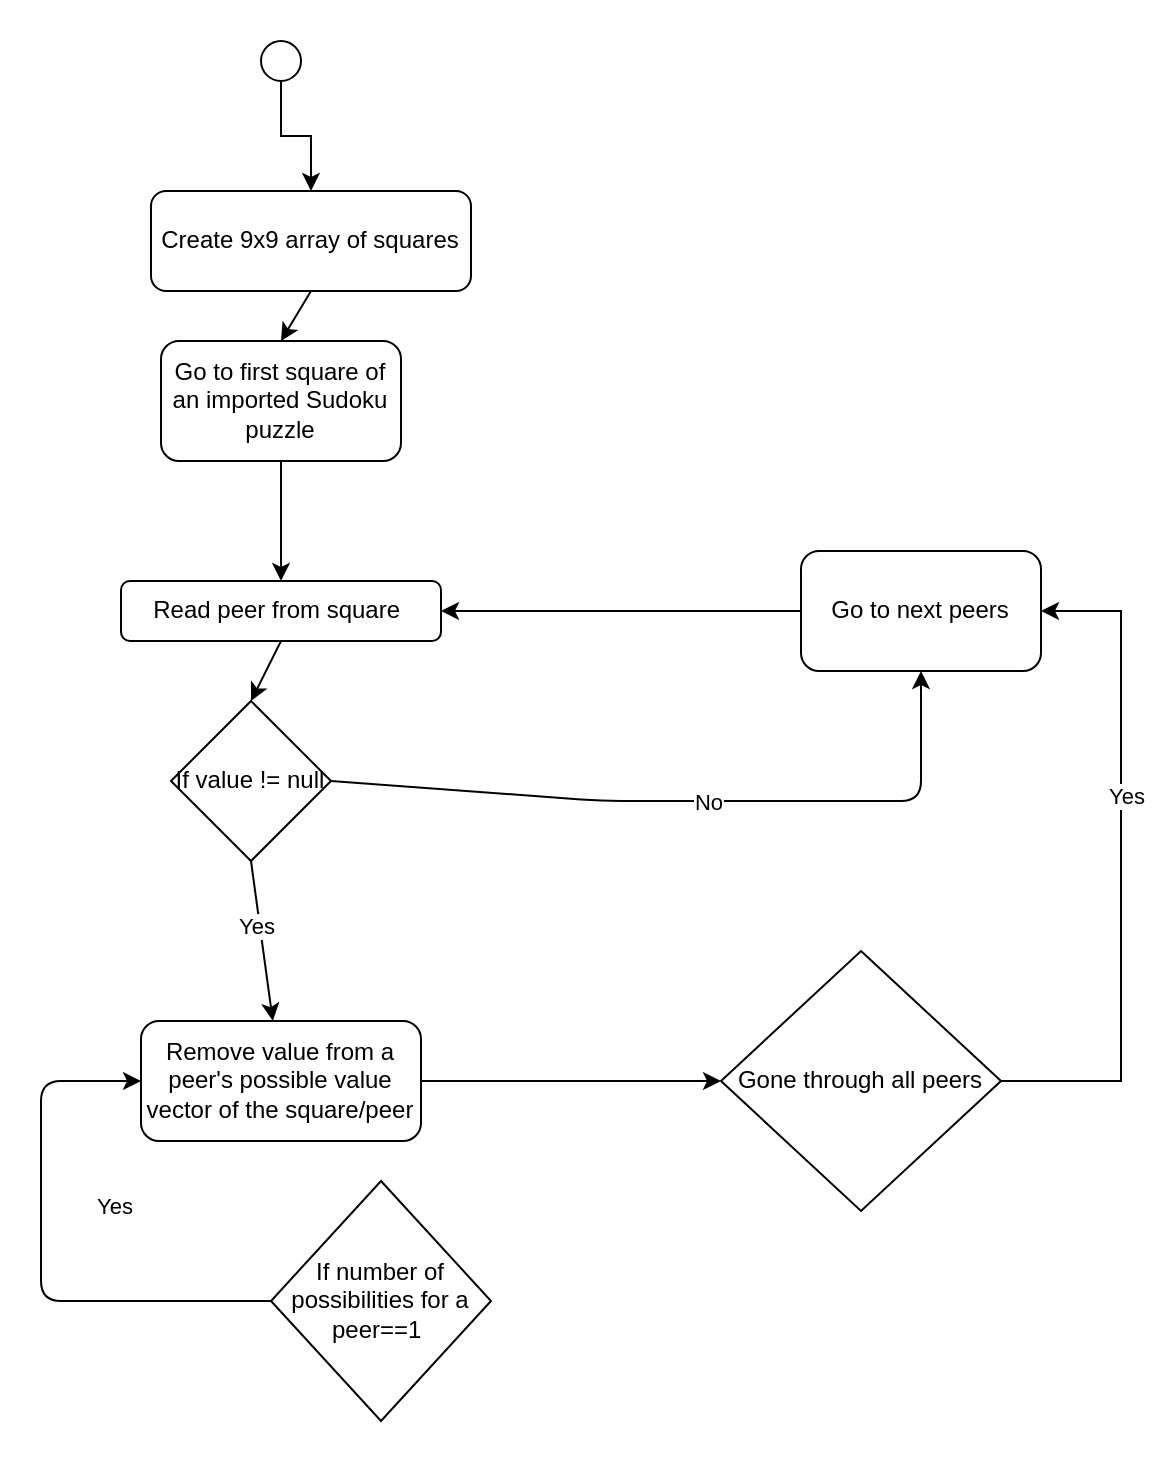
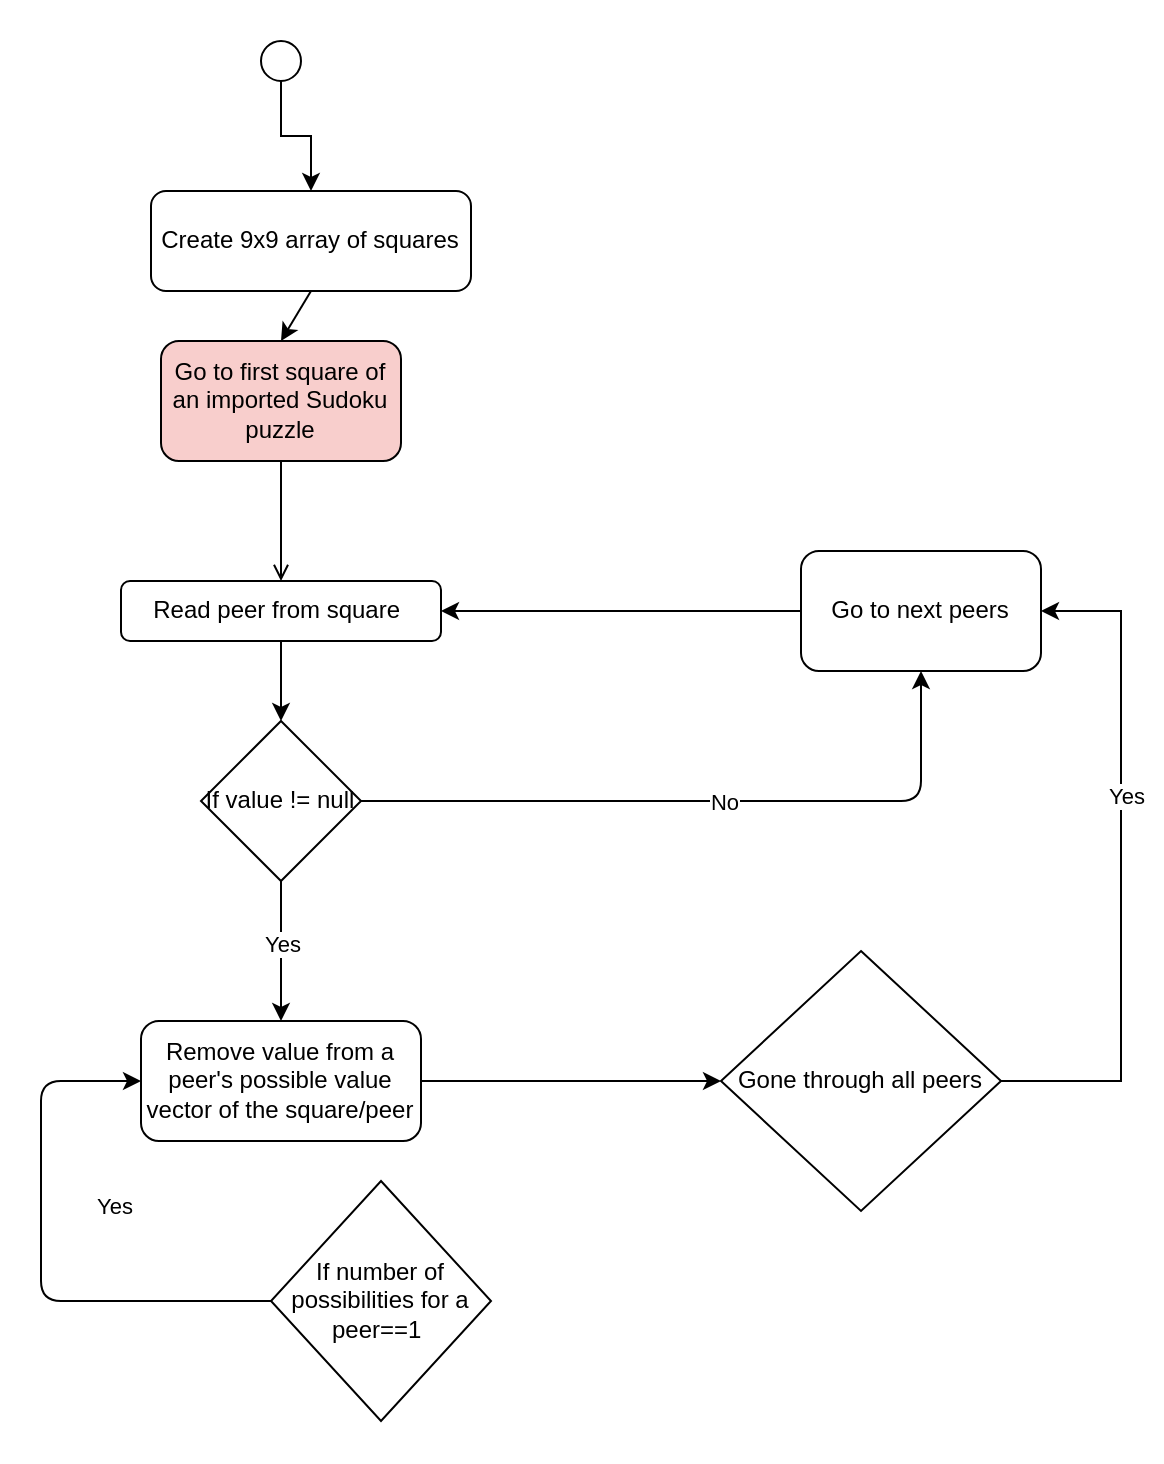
(281, 401) -> (281, 401)
(281, 566) -> (281, 568)
(251, 781) -> (281, 801)
